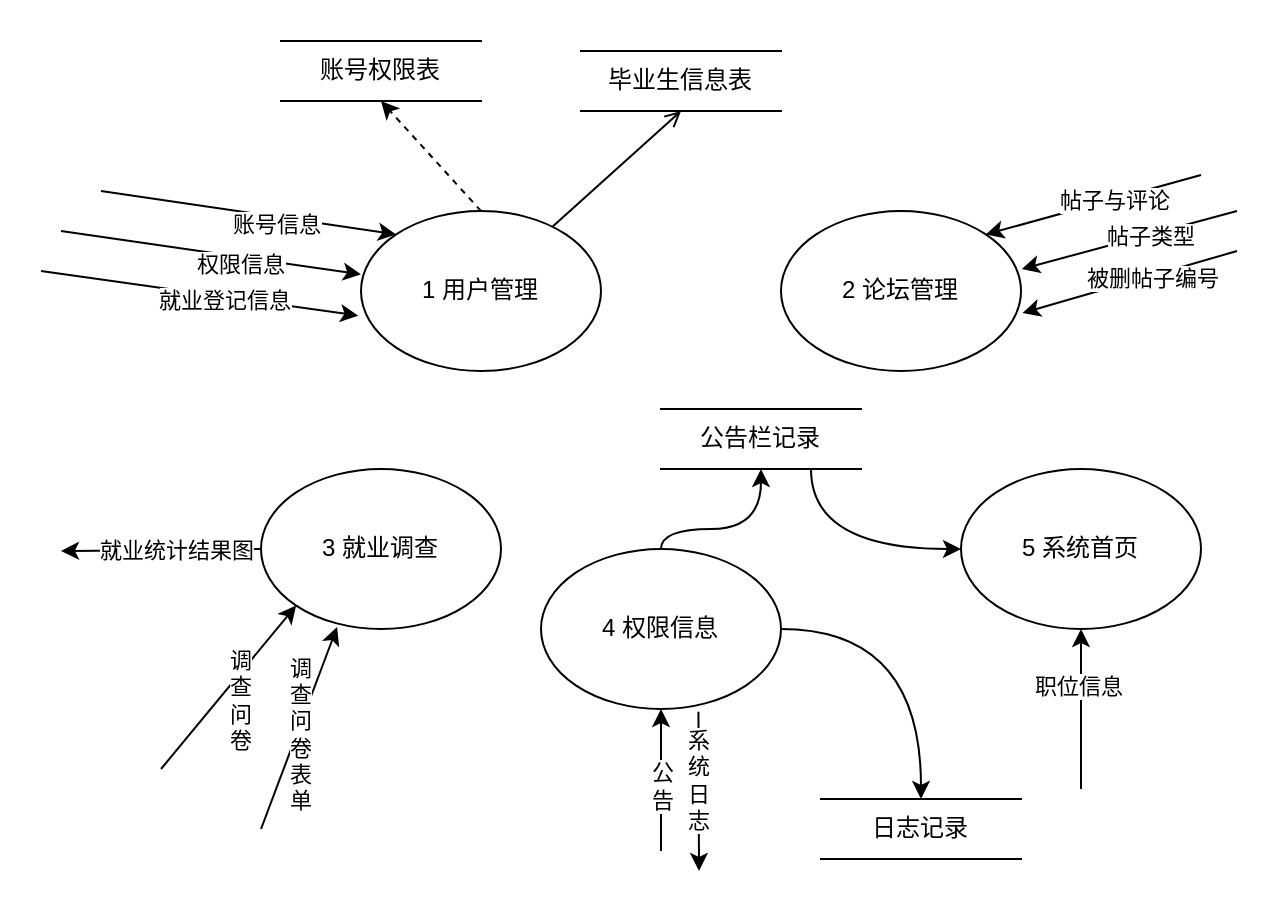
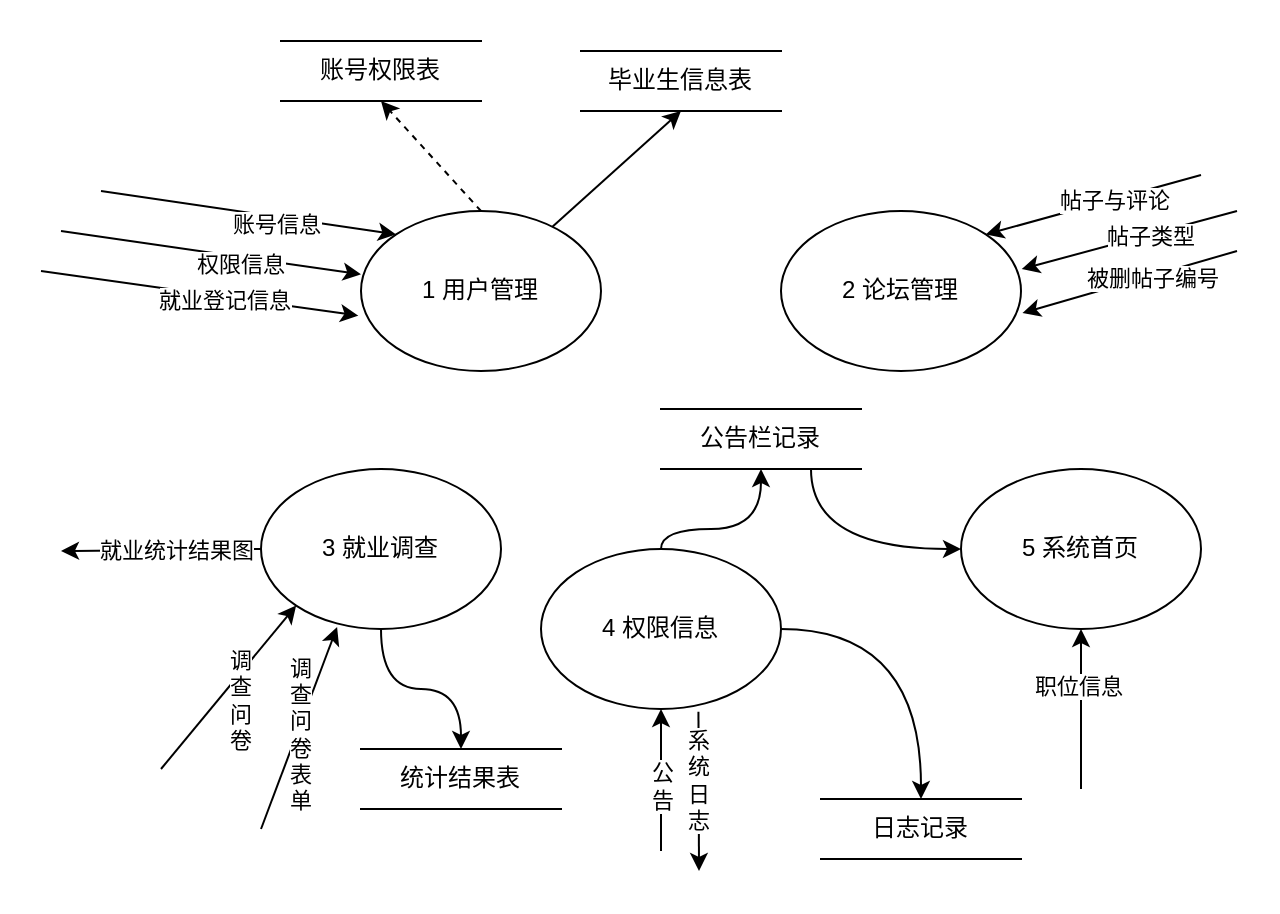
(672, 119) -> (670, 121)
none -> (414, 688)
none -> (461, 779)
